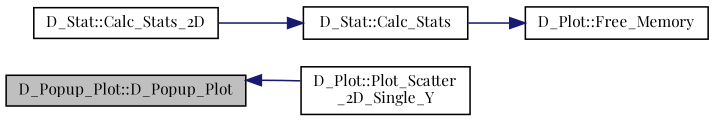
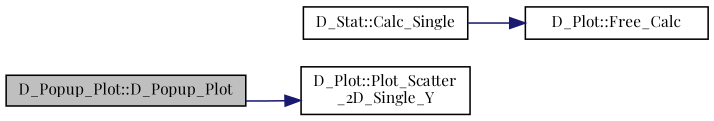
(126, 23) -> none
(386, 23) -> (386, 23)
(617, 23) -> (617, 23)
(281, 80) -> (266, 101)
